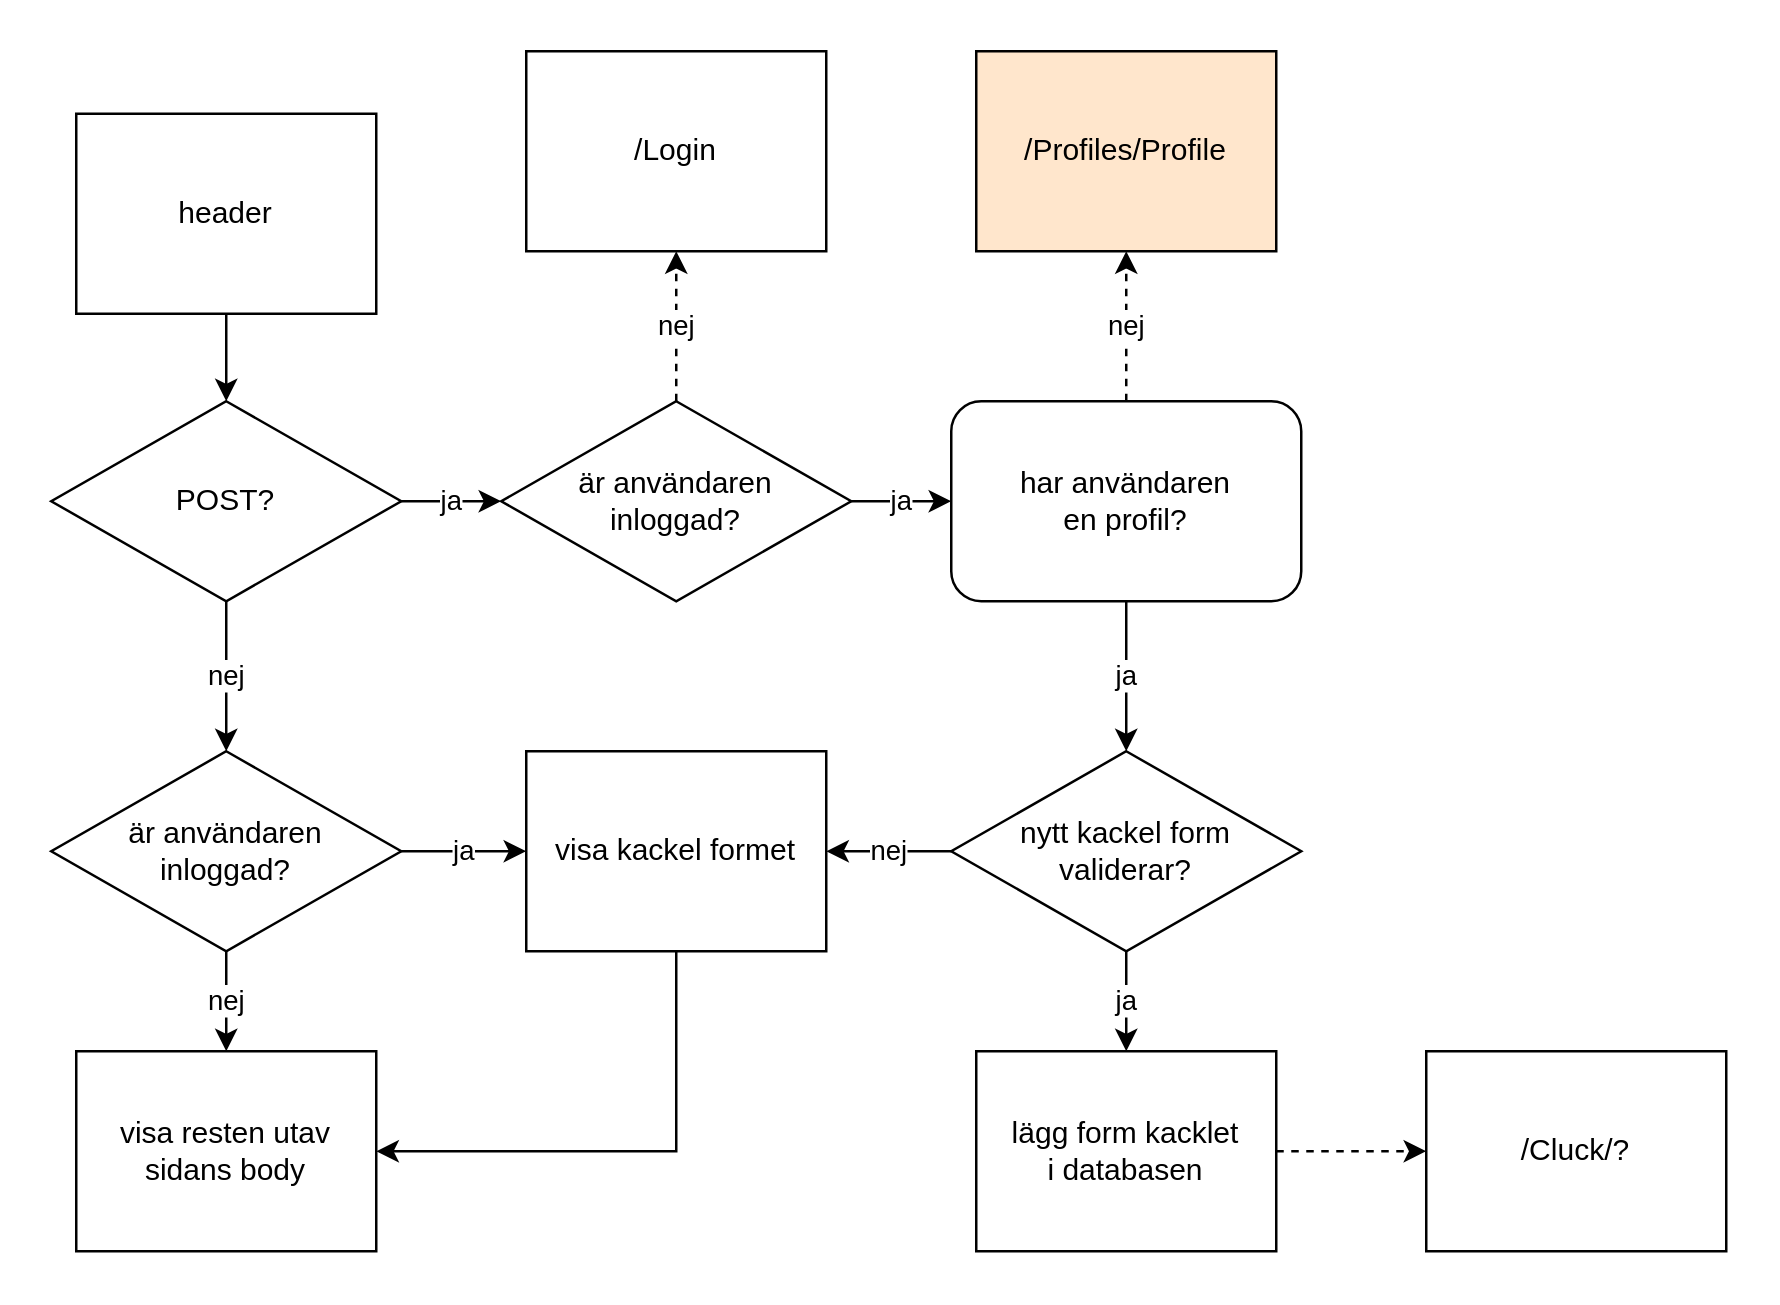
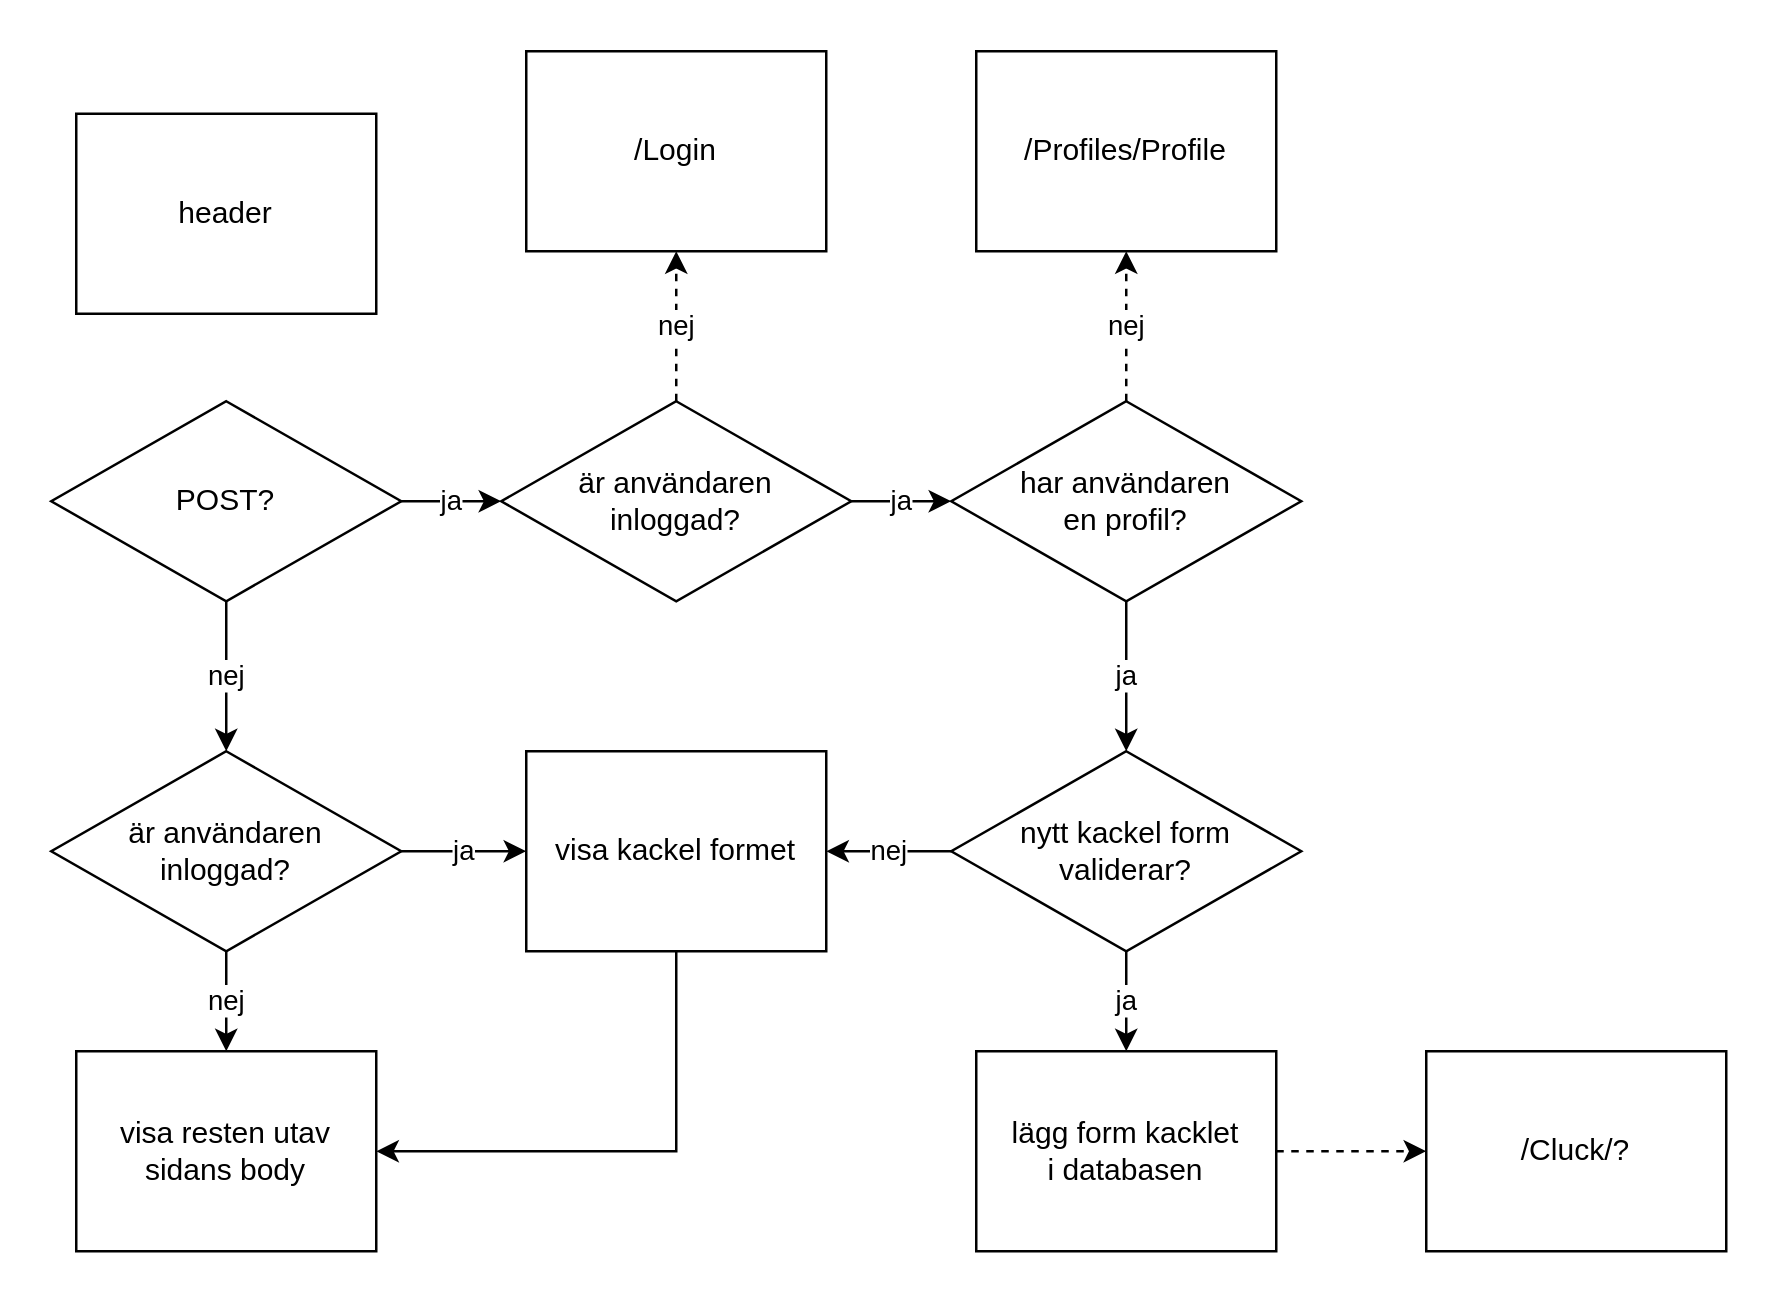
(1126, 151) -> (1126, 151)
(226, 362) -> none
(1126, 501) -> (1126, 501)
